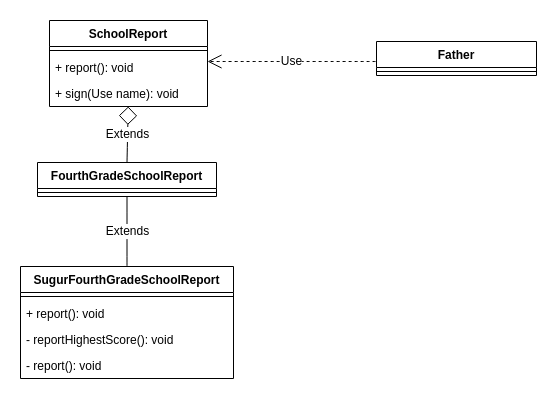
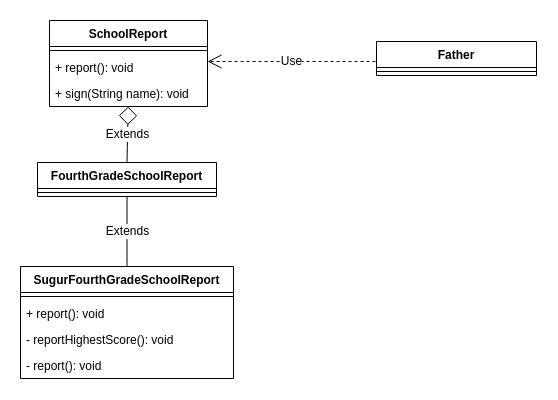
(120, 95) -> (129, 95)
